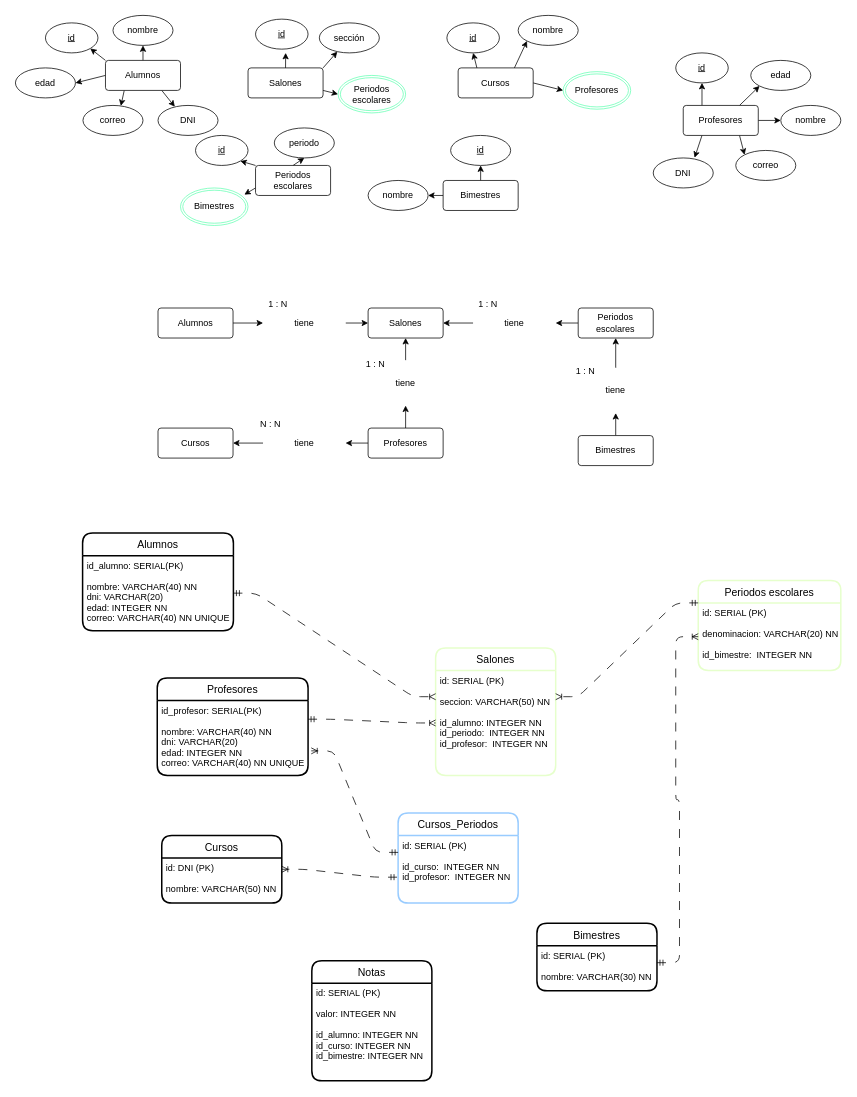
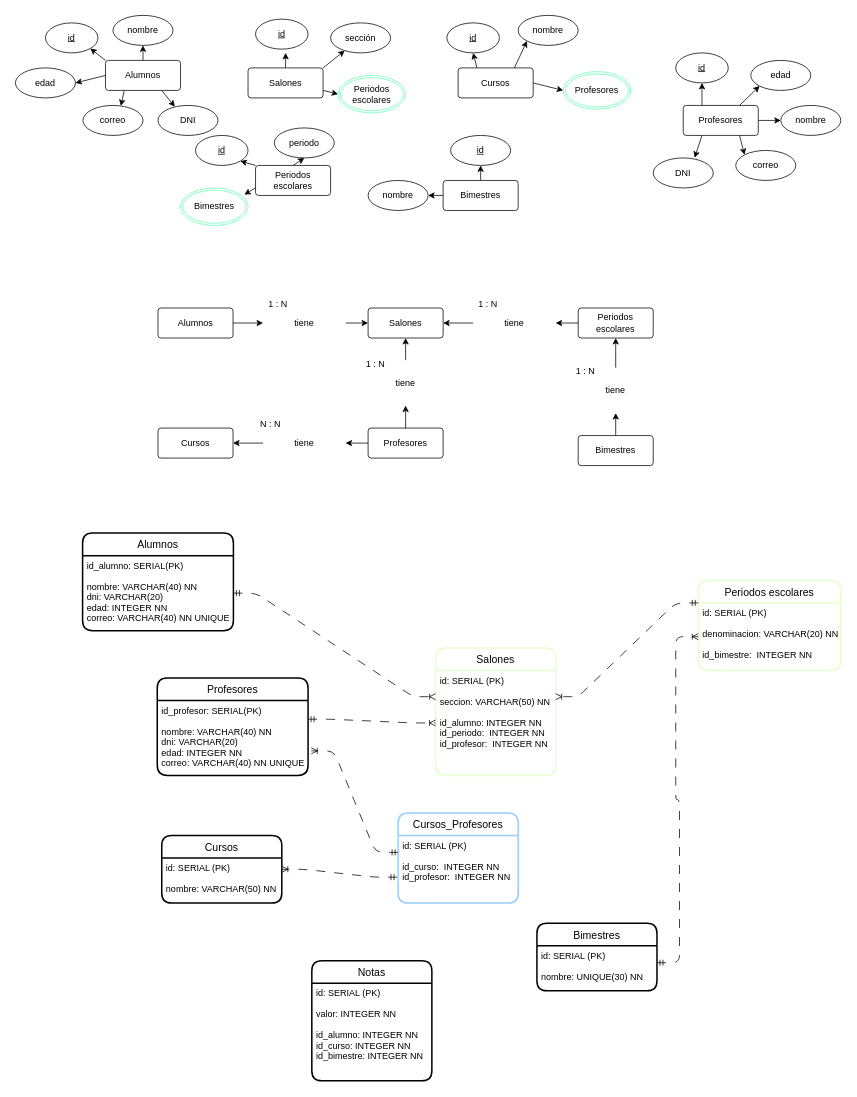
(349, 38) -> (360, 38)
(458, 825) -> (458, 825)
(191, 868) -> (199, 868)
(574, 956) -> (574, 956)
